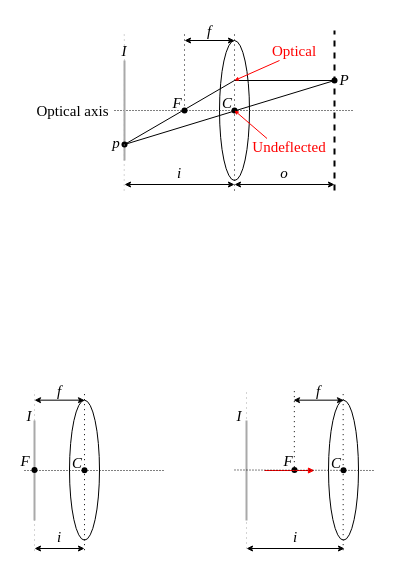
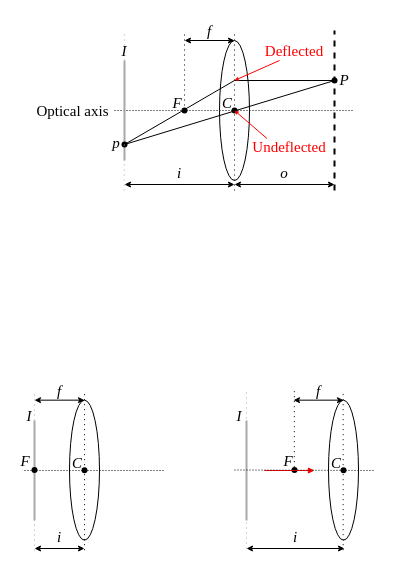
(295, 51) -> (295, 51)
